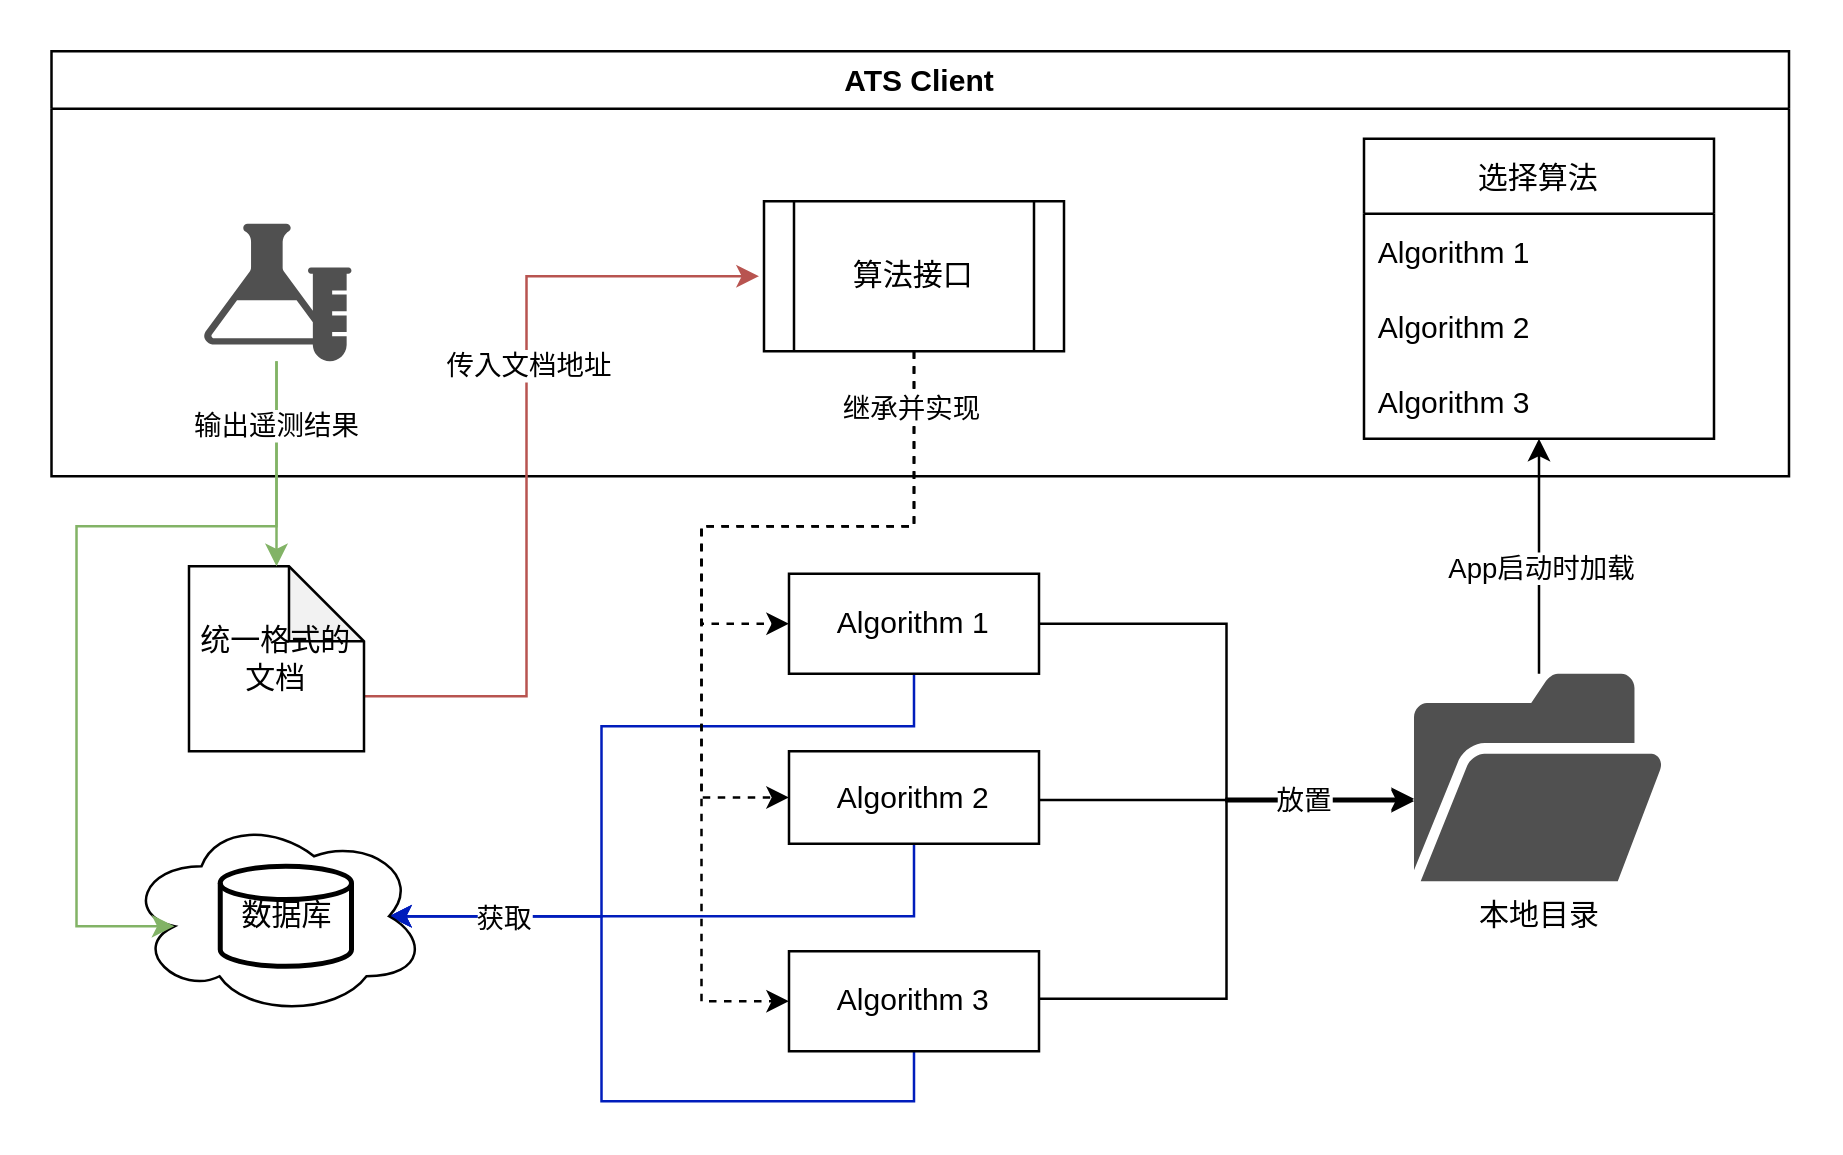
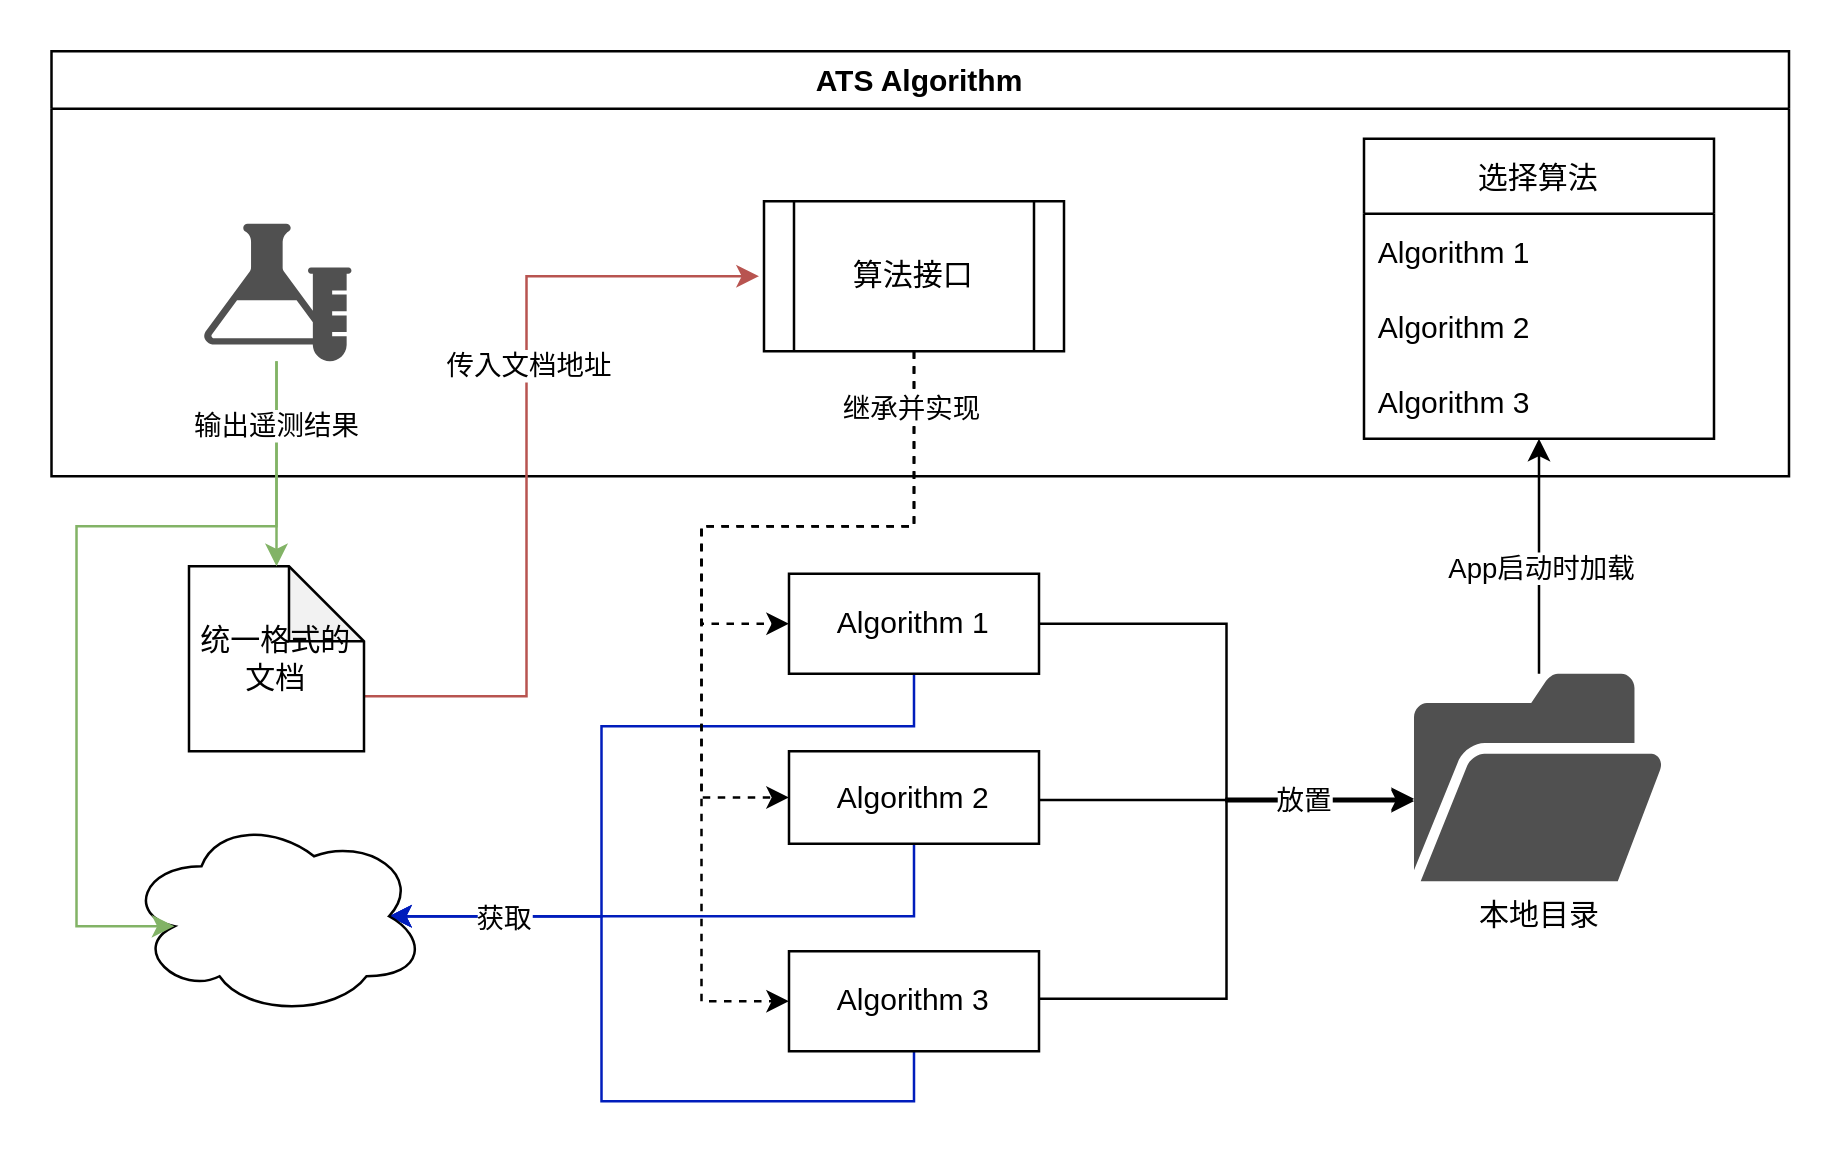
(919, 81) -> (919, 81)
(286, 916) -> none
